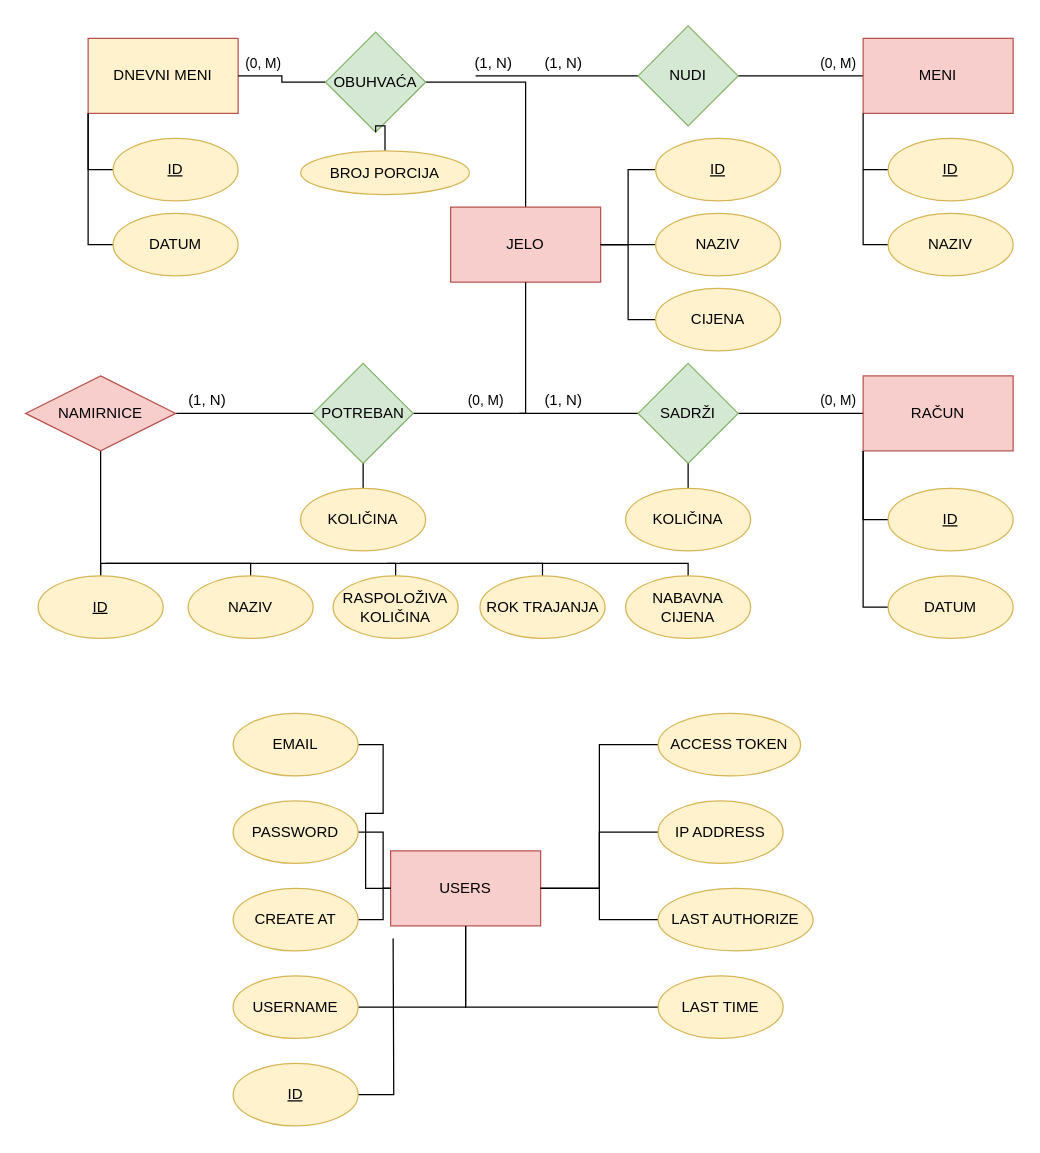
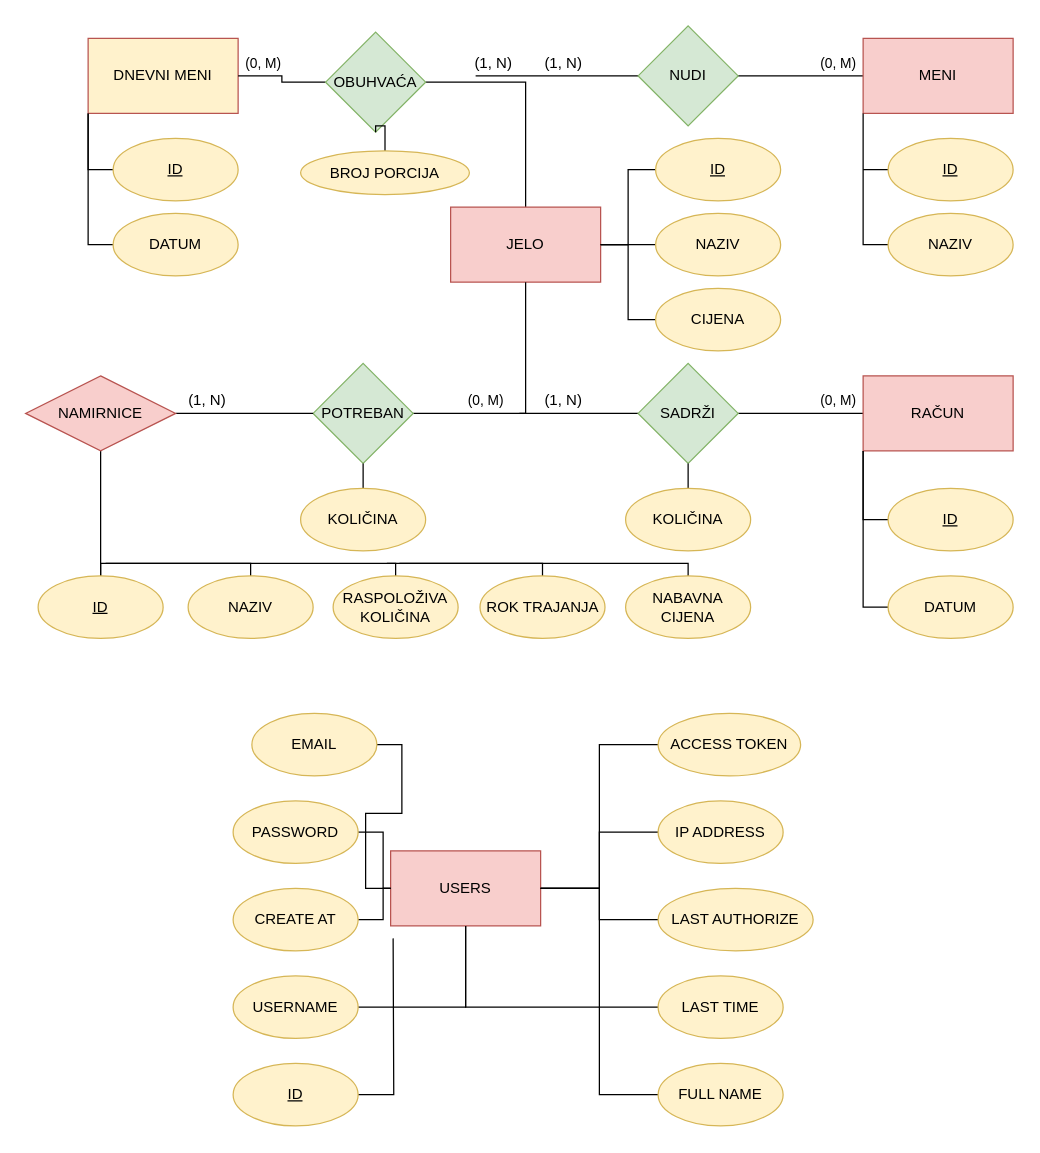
(296, 744) -> (314, 744)
none -> (599, 1037)
none -> (721, 1094)
